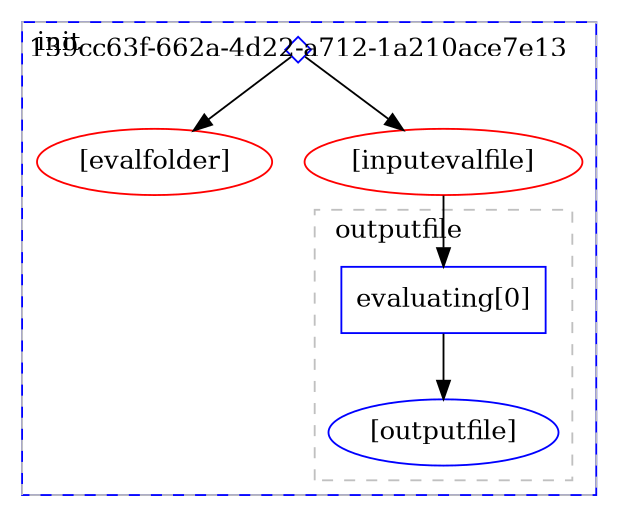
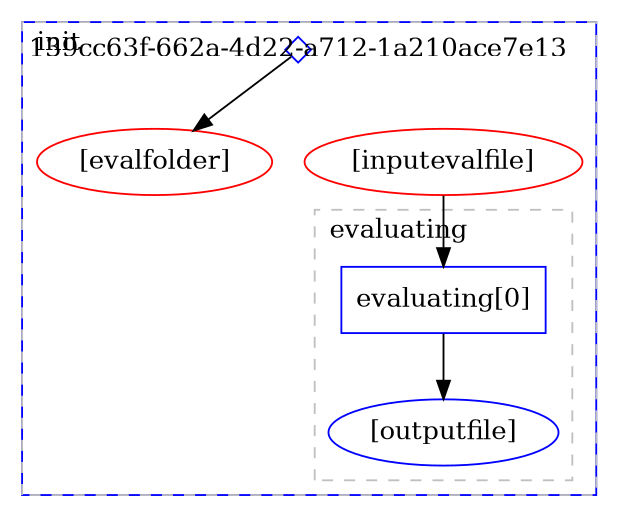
(347, 88) -> none
(399, 231) -> (399, 231)
